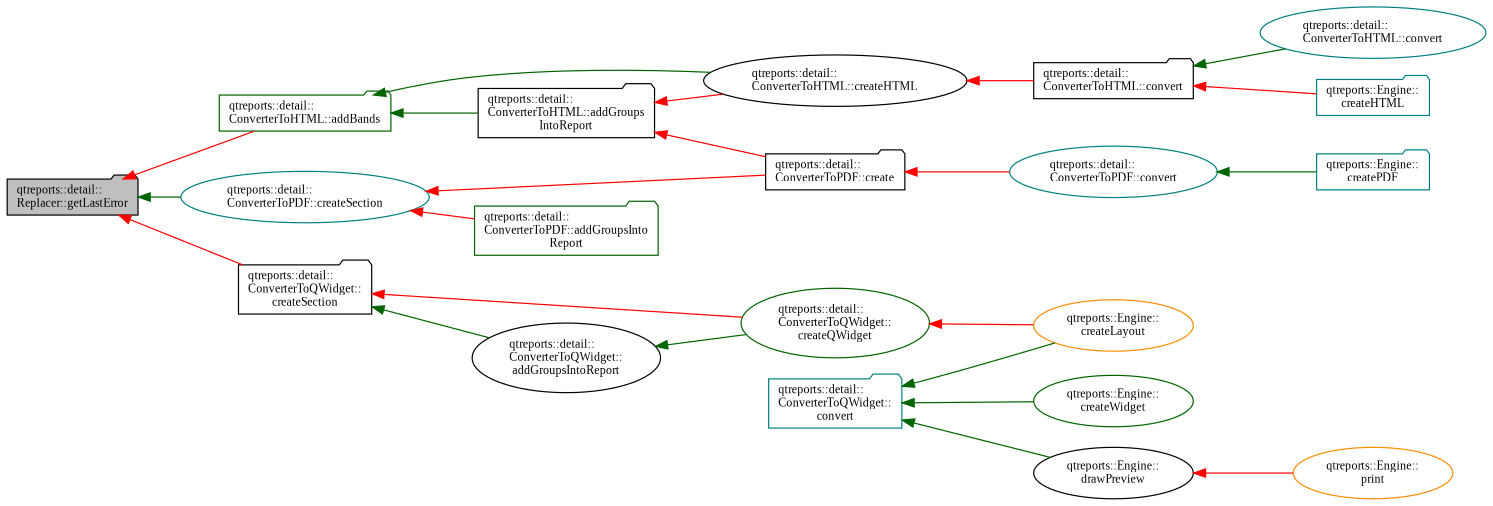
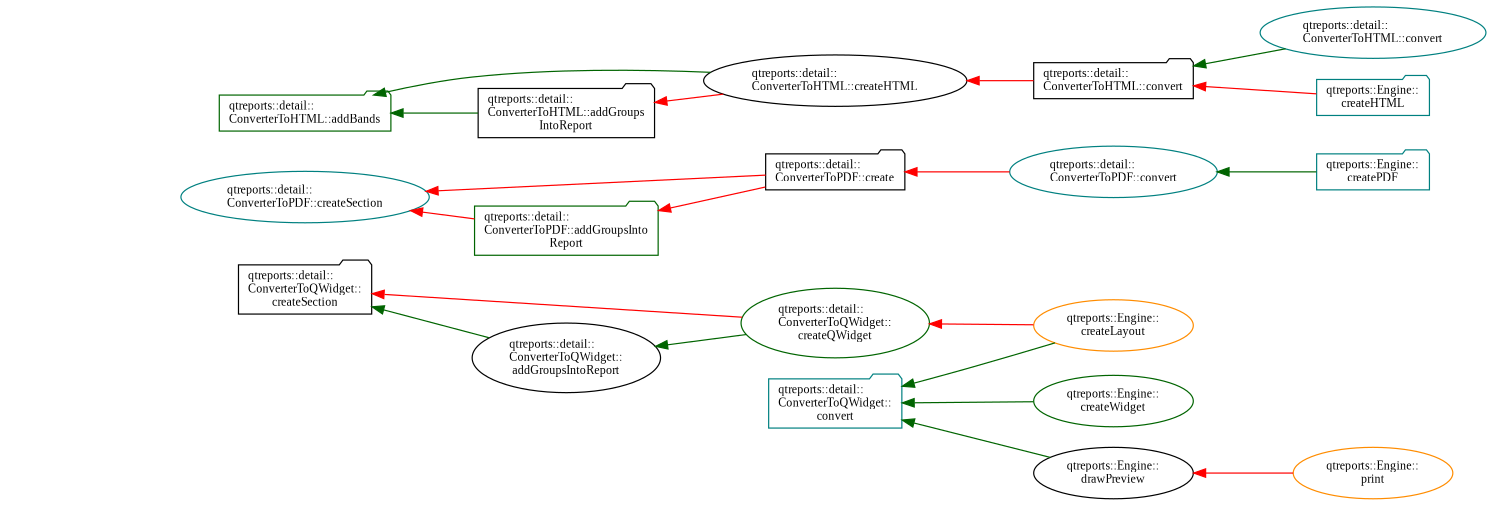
(716, 146) -> (718, 197)
(73, 197) -> none
